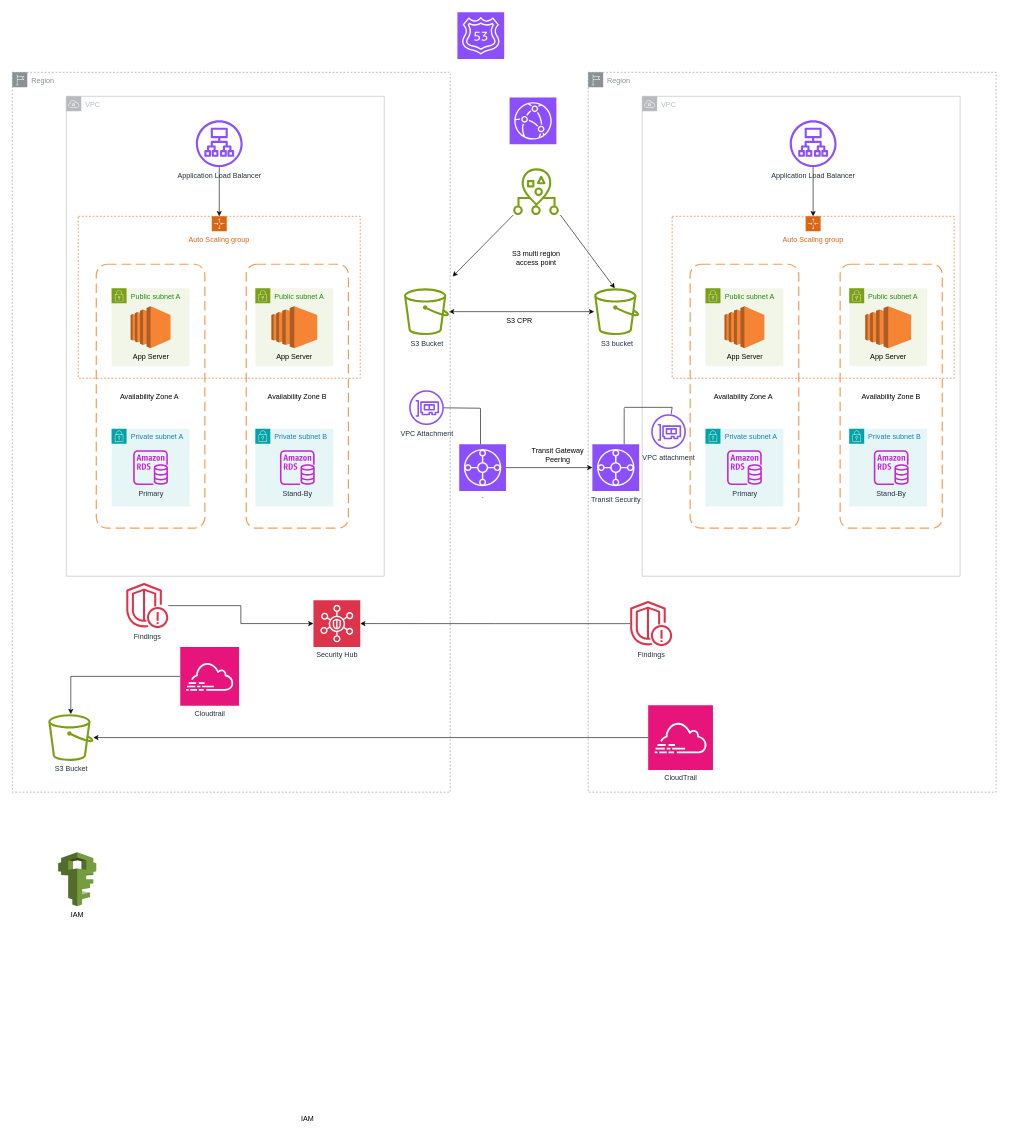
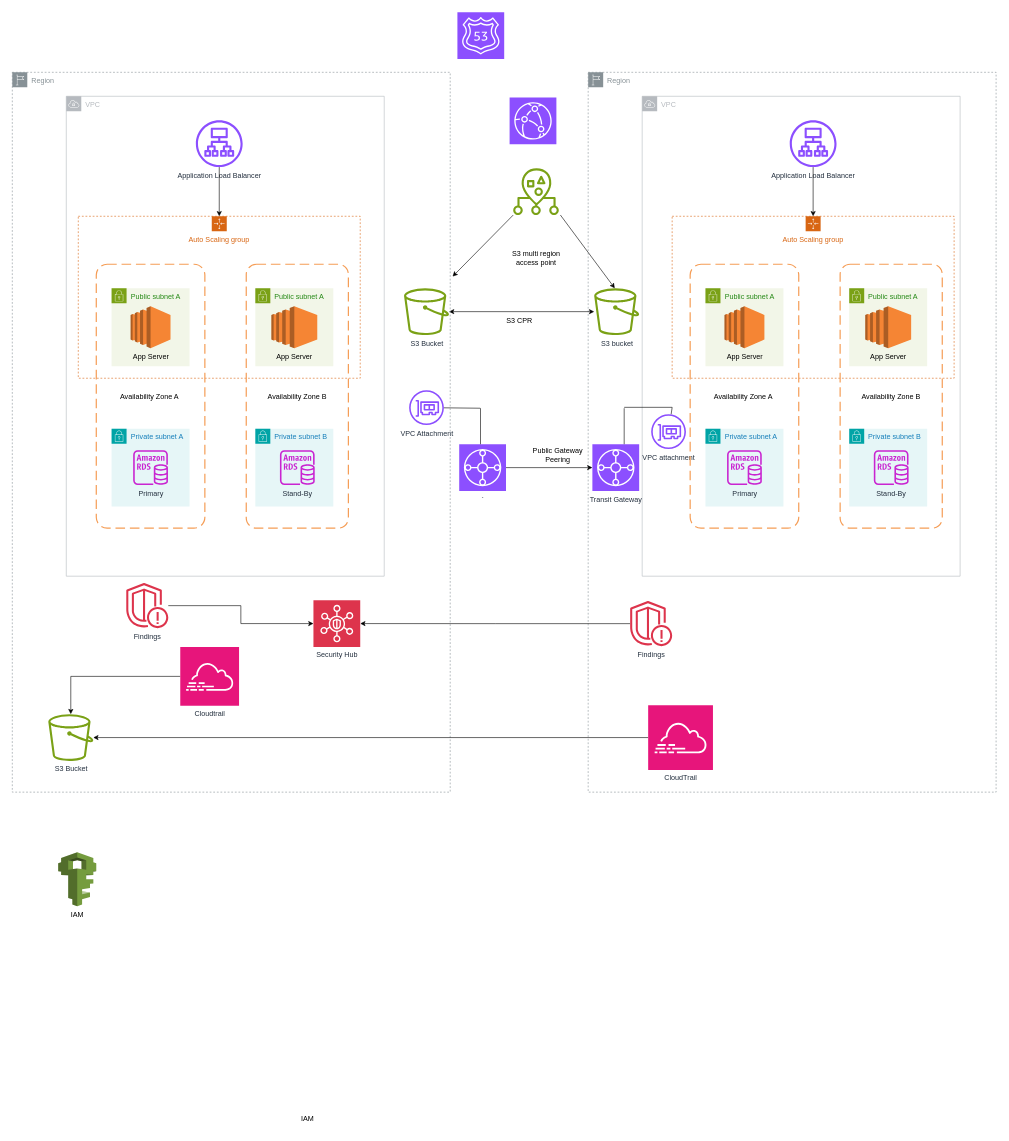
(558, 455) -> (558, 455)
(616, 500) -> (616, 500)
